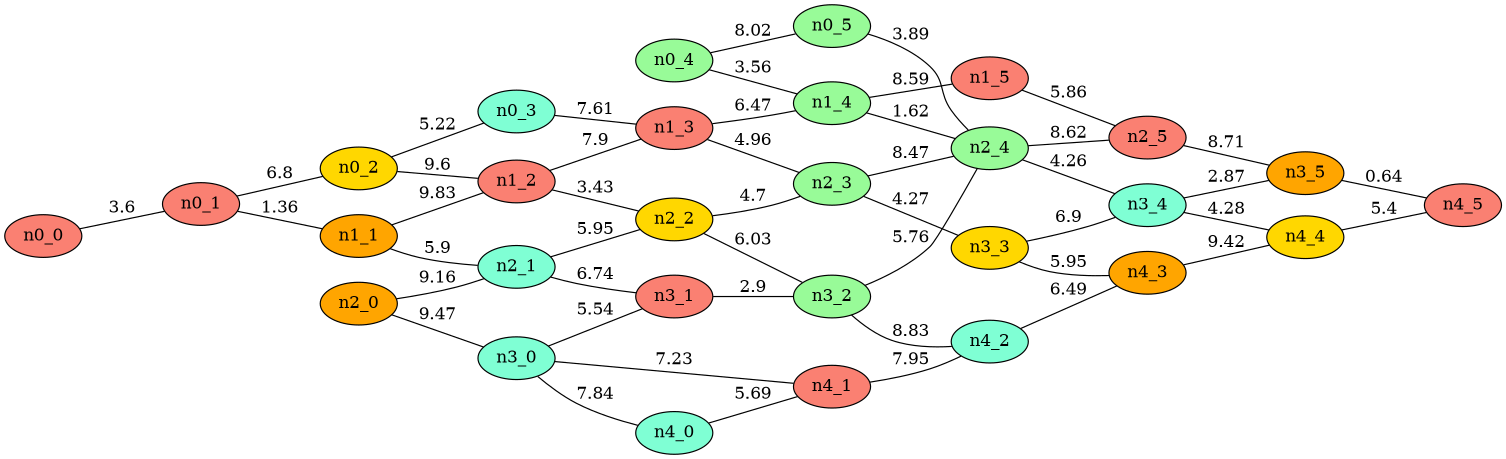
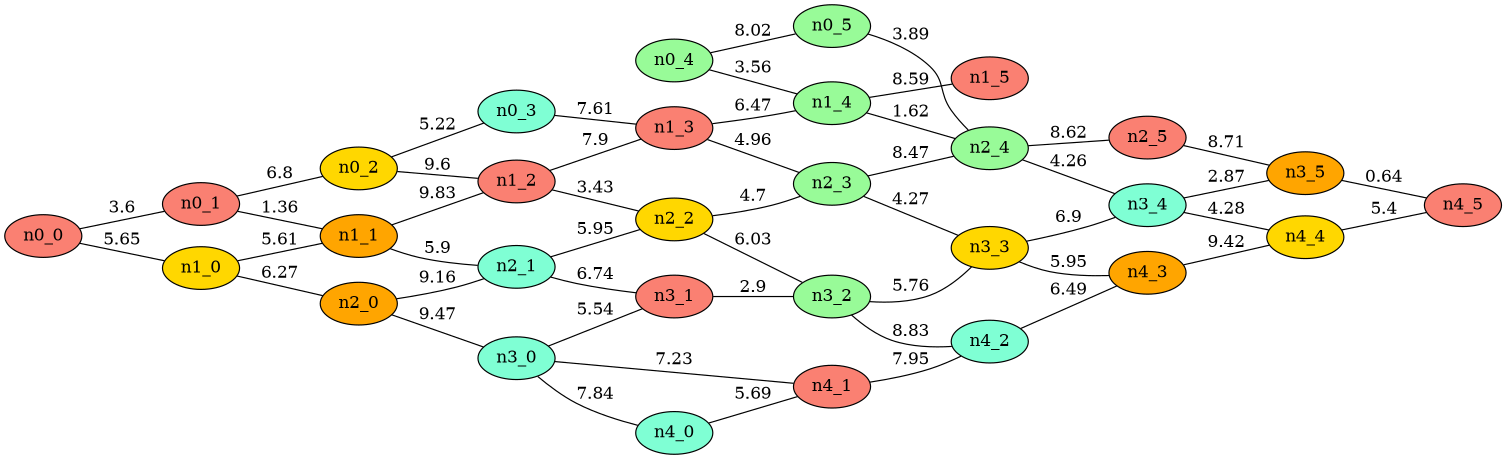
(1069, 108) -> none
(935, 241) -> (925, 297)
none -> (201, 268)
